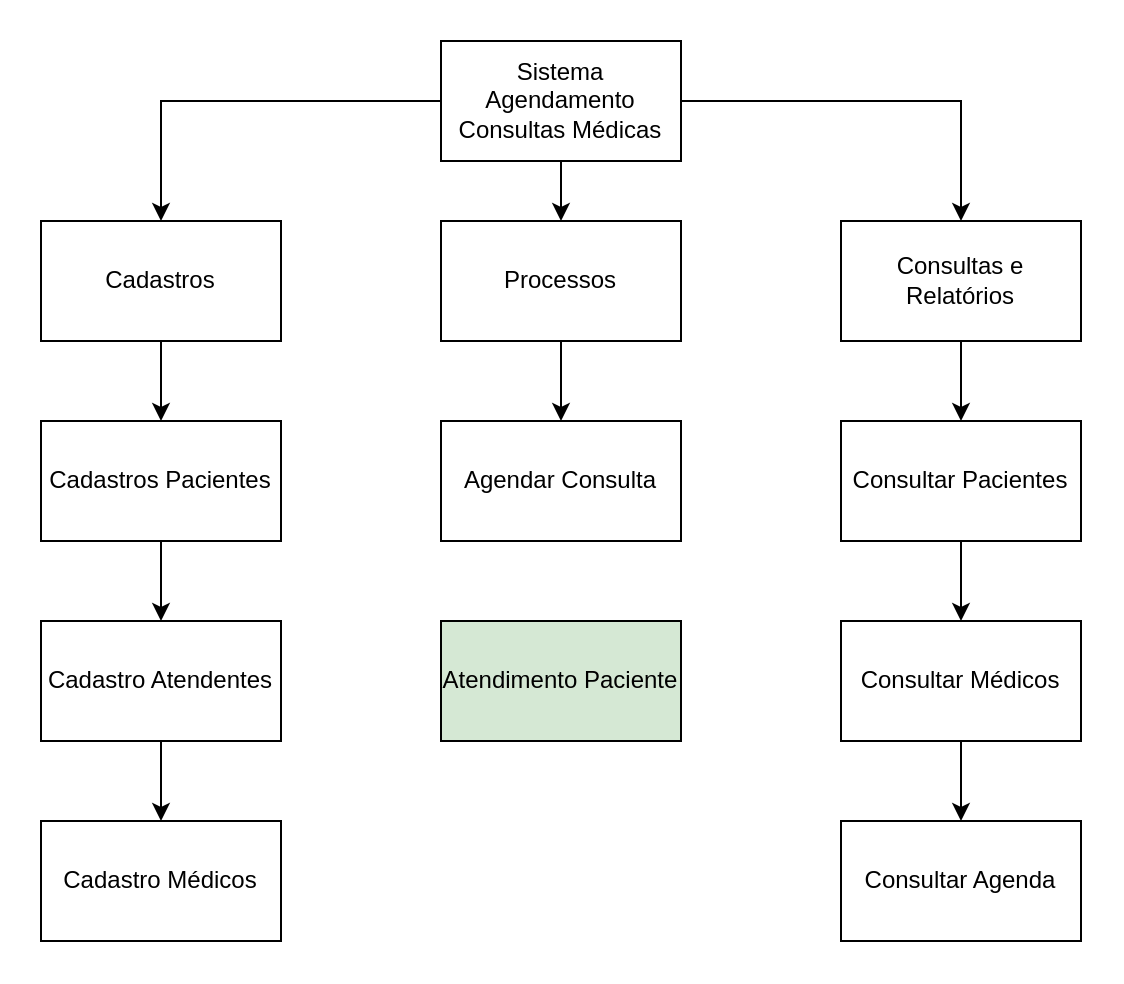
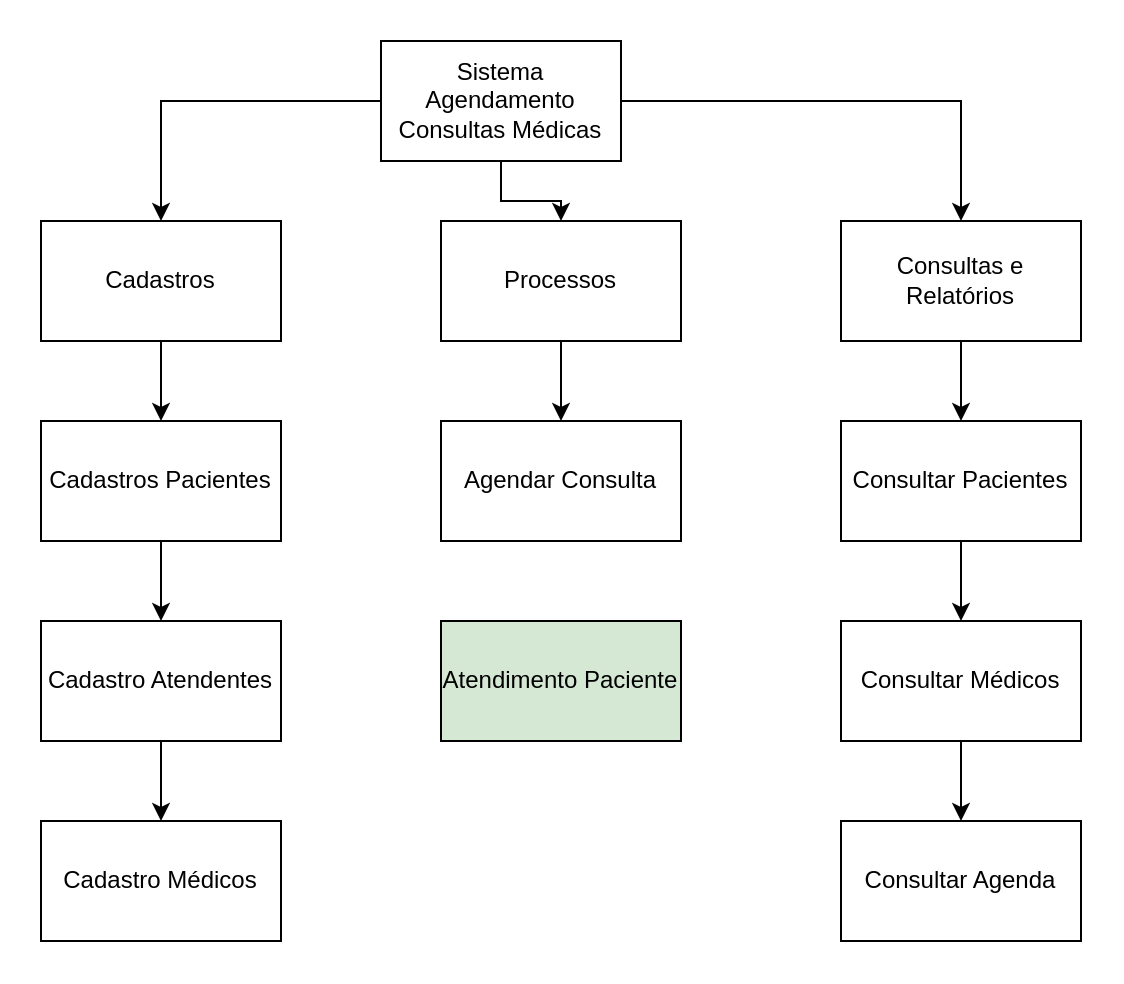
(561, 101) -> (501, 101)
